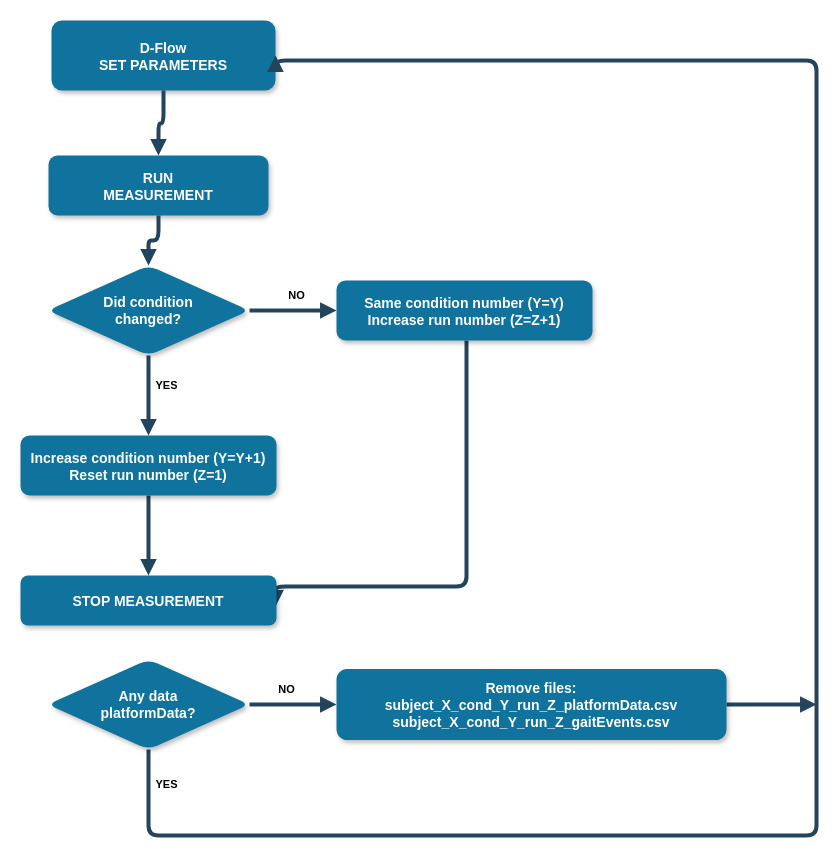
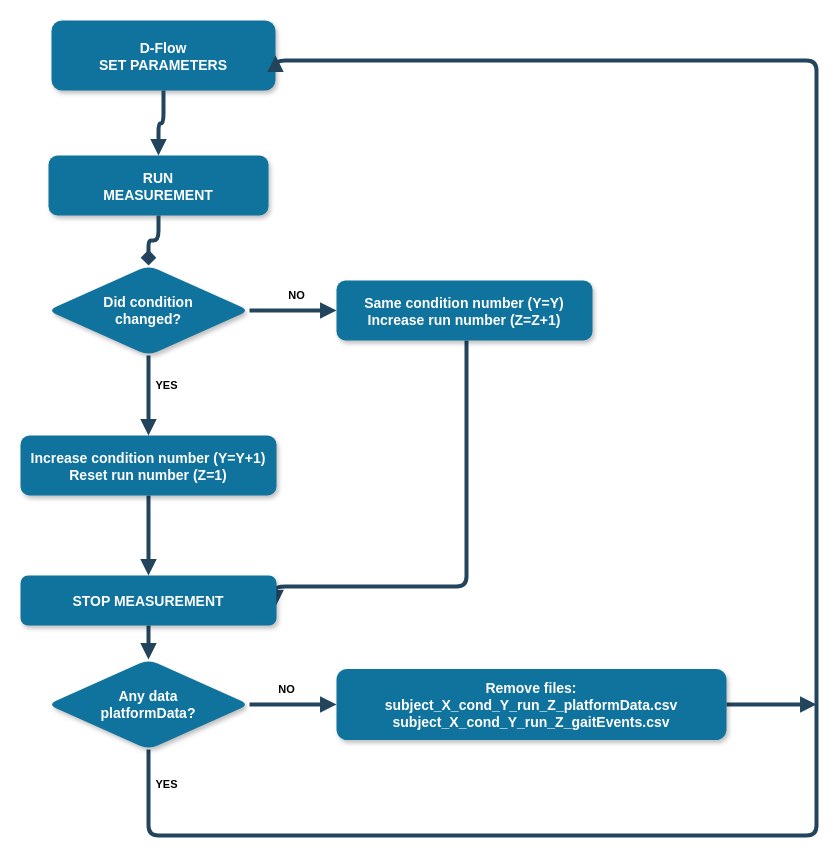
(149, 249) -> (149, 250)
none -> (149, 643)
